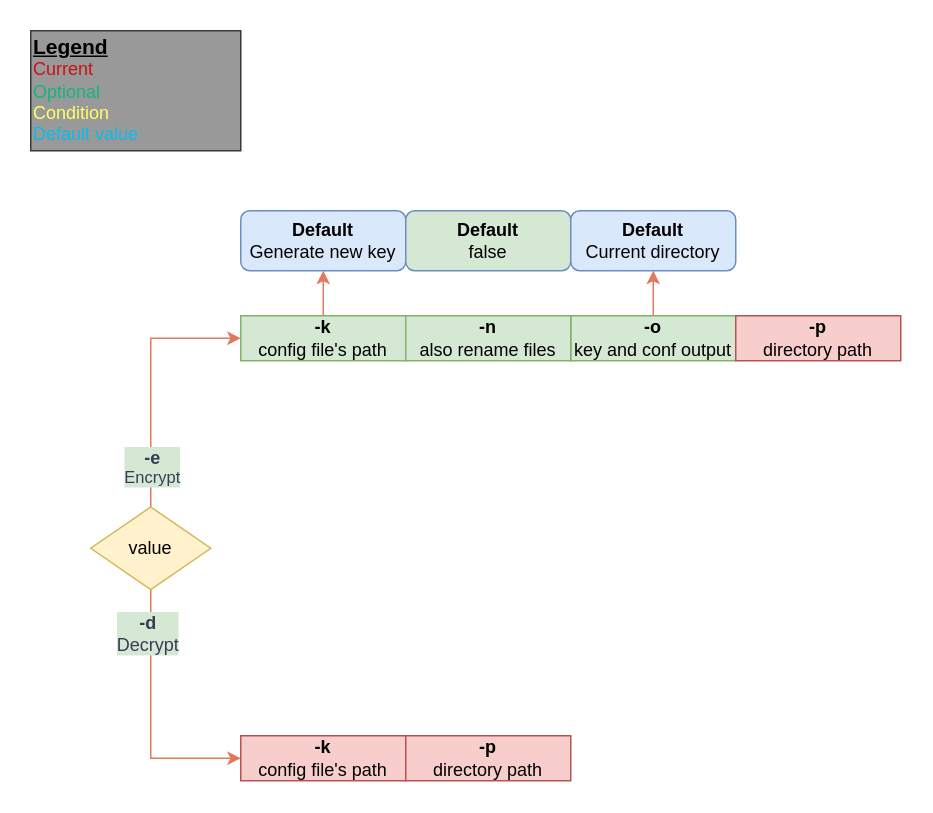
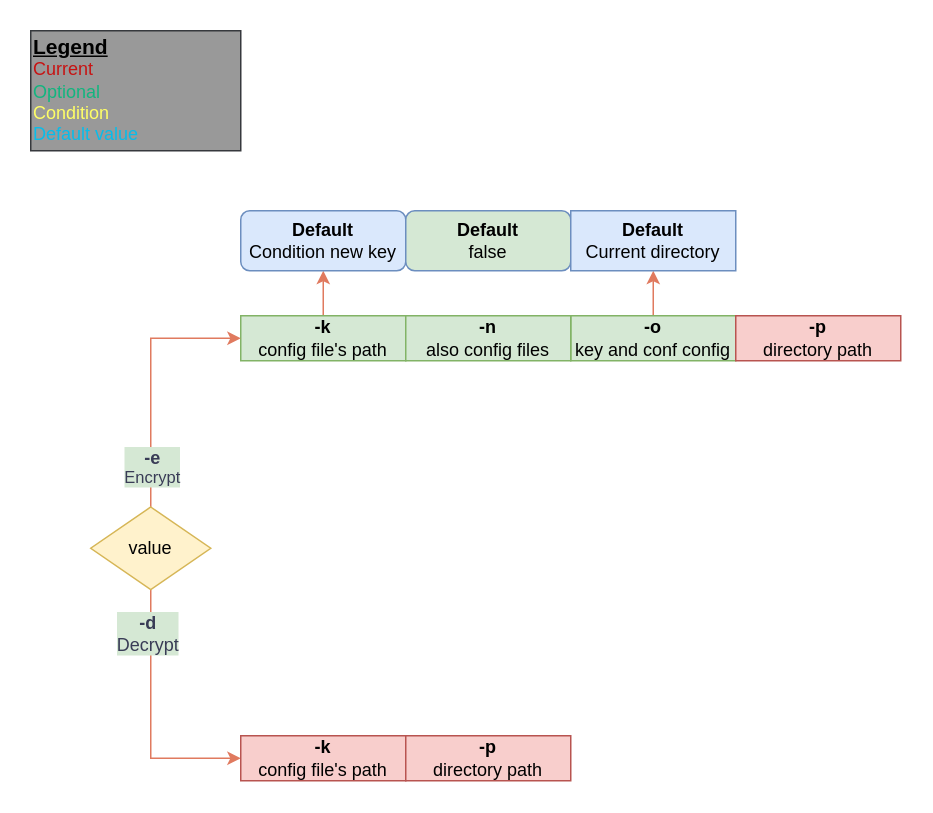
(323, 241) -> (323, 241)
(653, 241) -> (653, 241)
(488, 338) -> (488, 338)
(653, 338) -> (653, 338)
